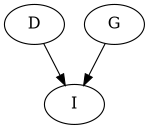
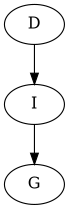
(97, 59) -> (34, 139)
